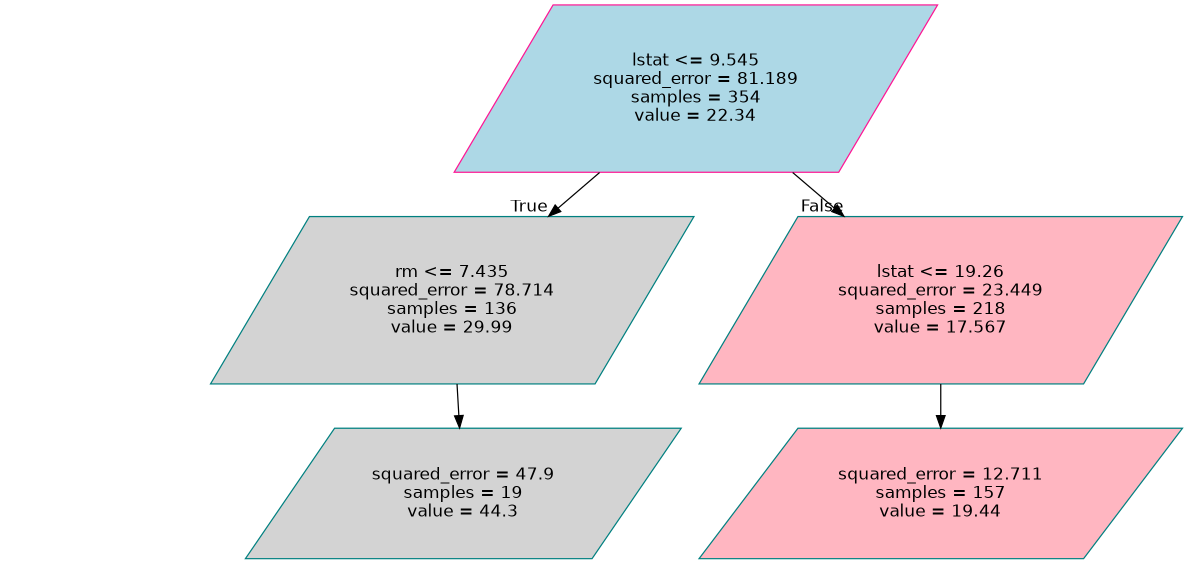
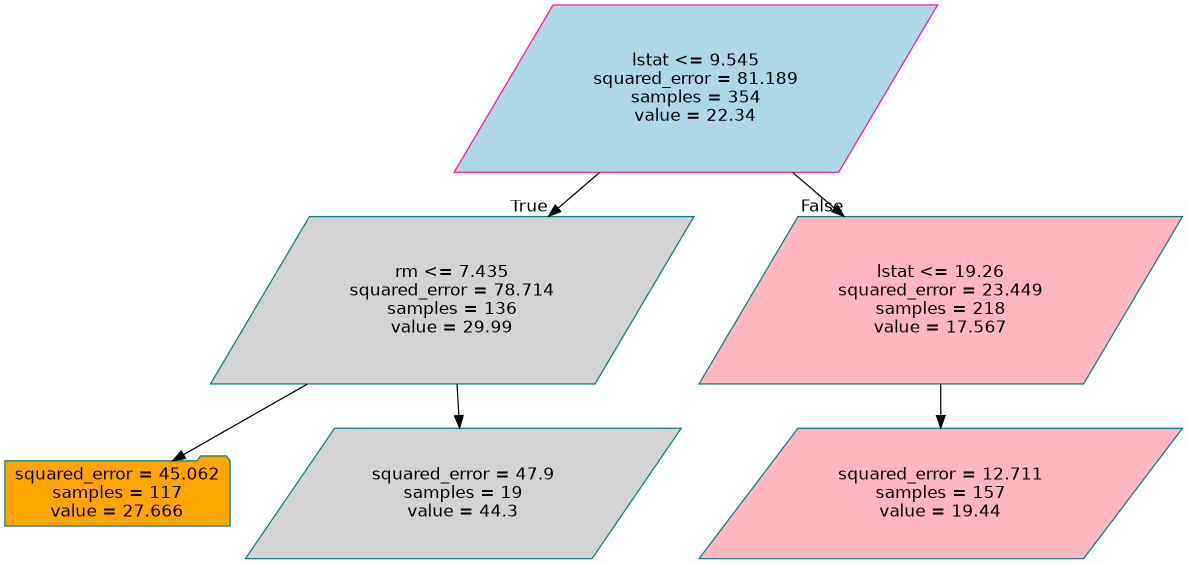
none -> (118, 493)
